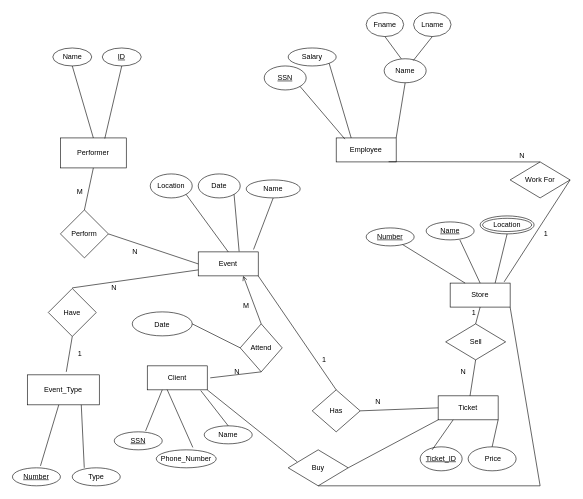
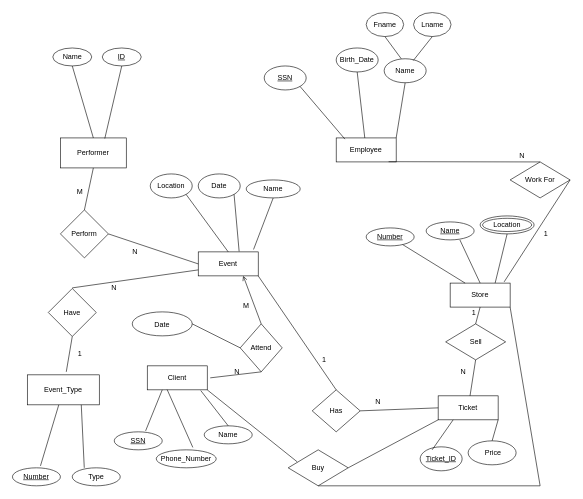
(312, 57) -> none
none -> (357, 60)
(340, 101) -> none
none -> (361, 105)
(492, 459) -> (492, 453)
